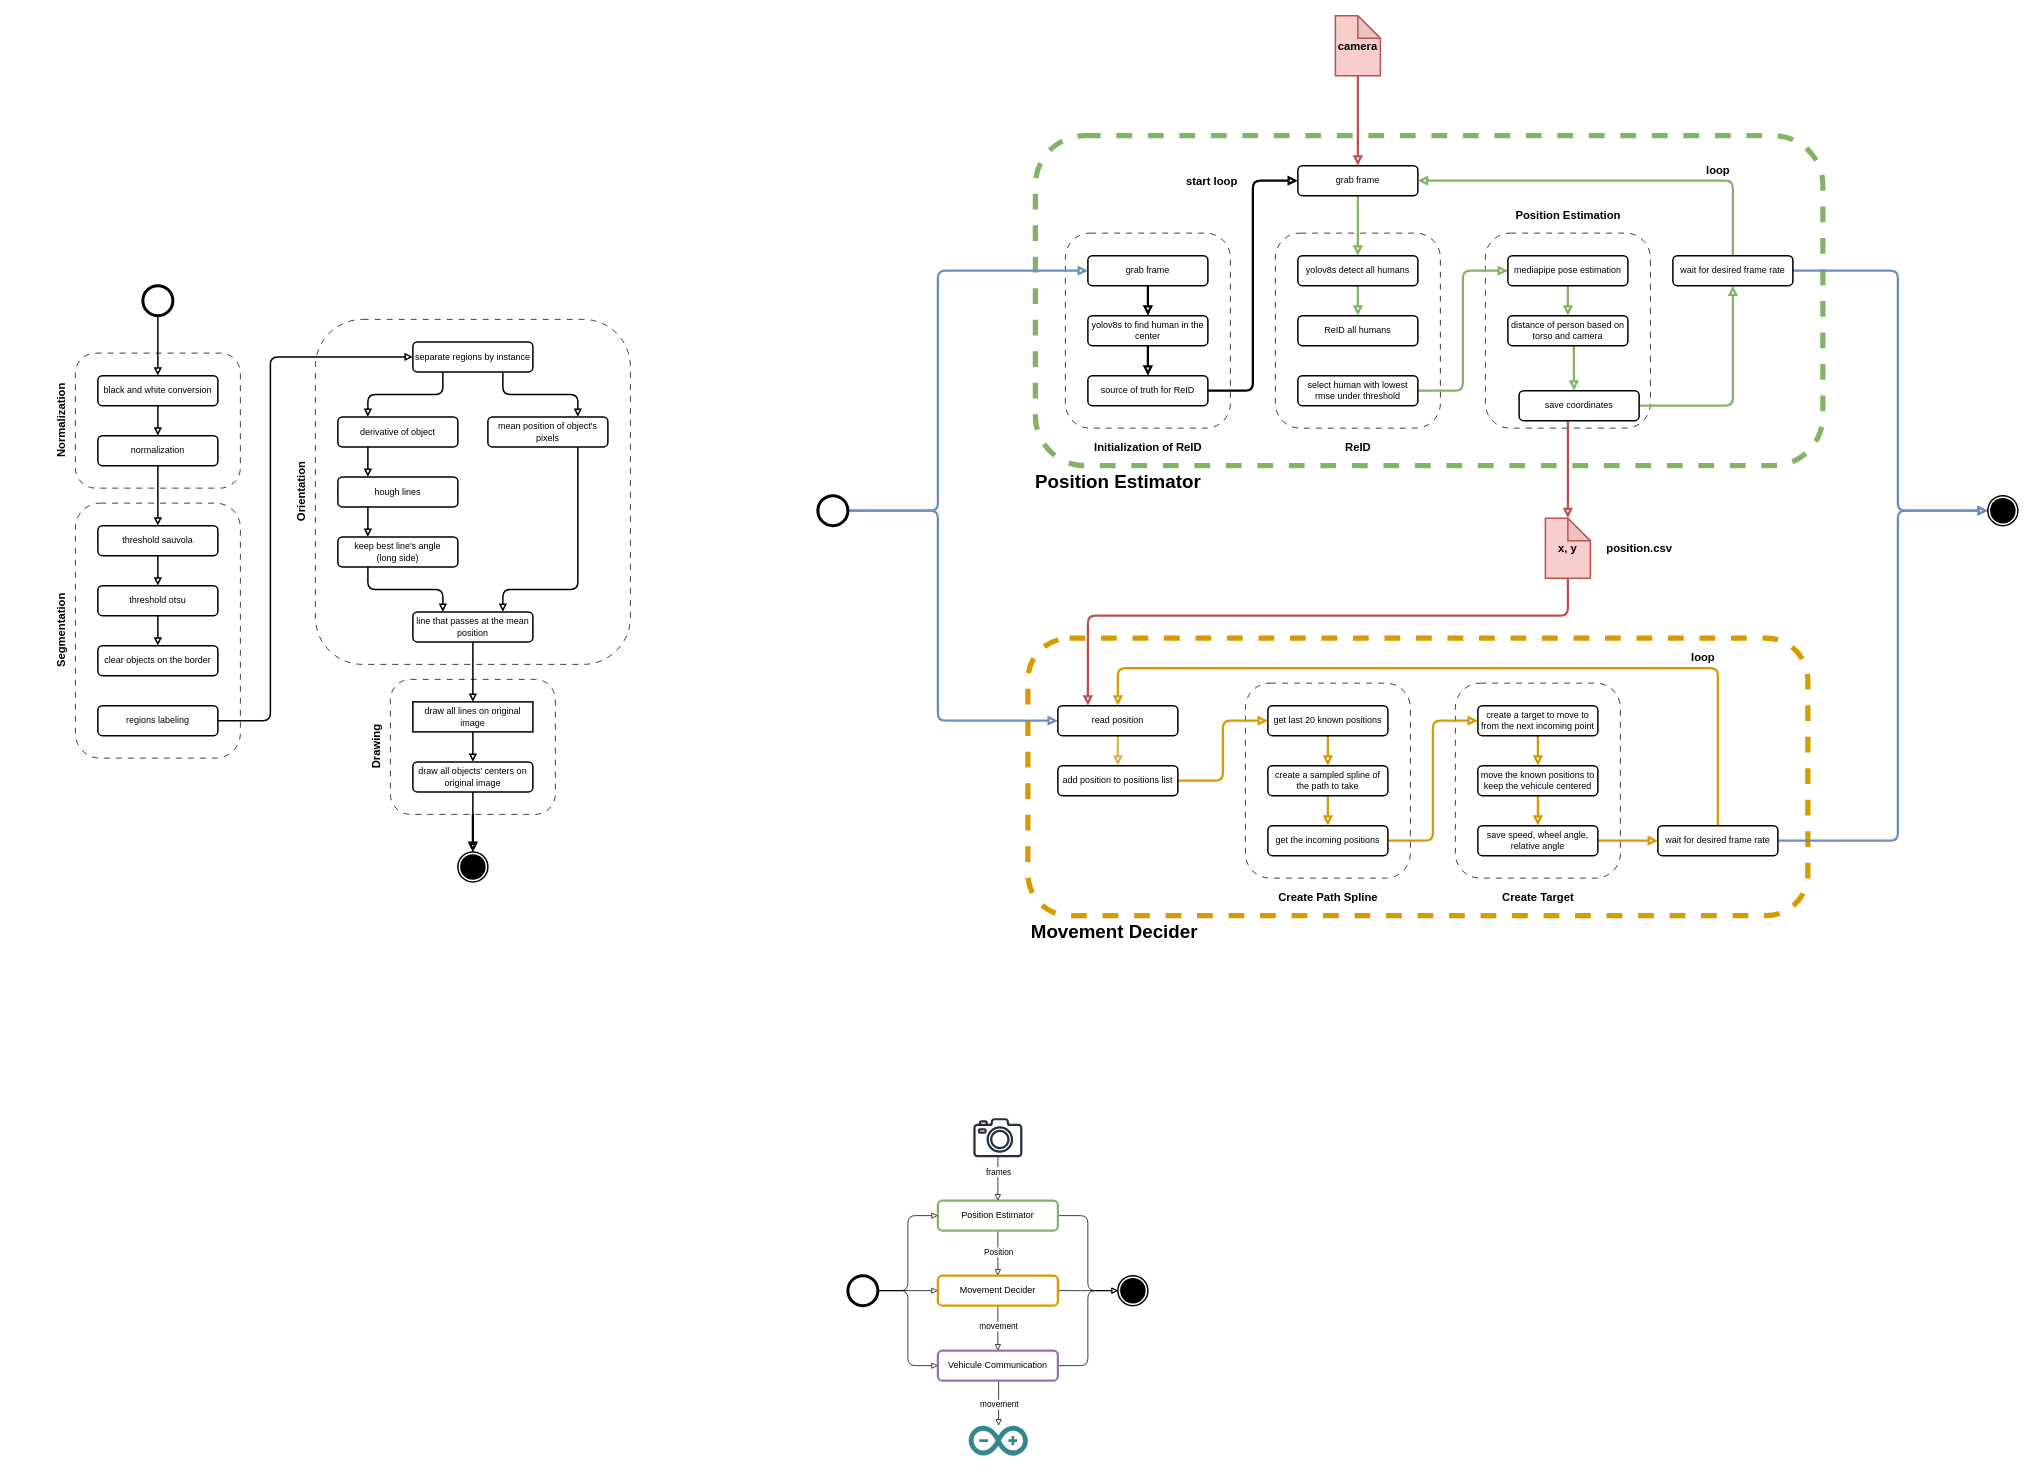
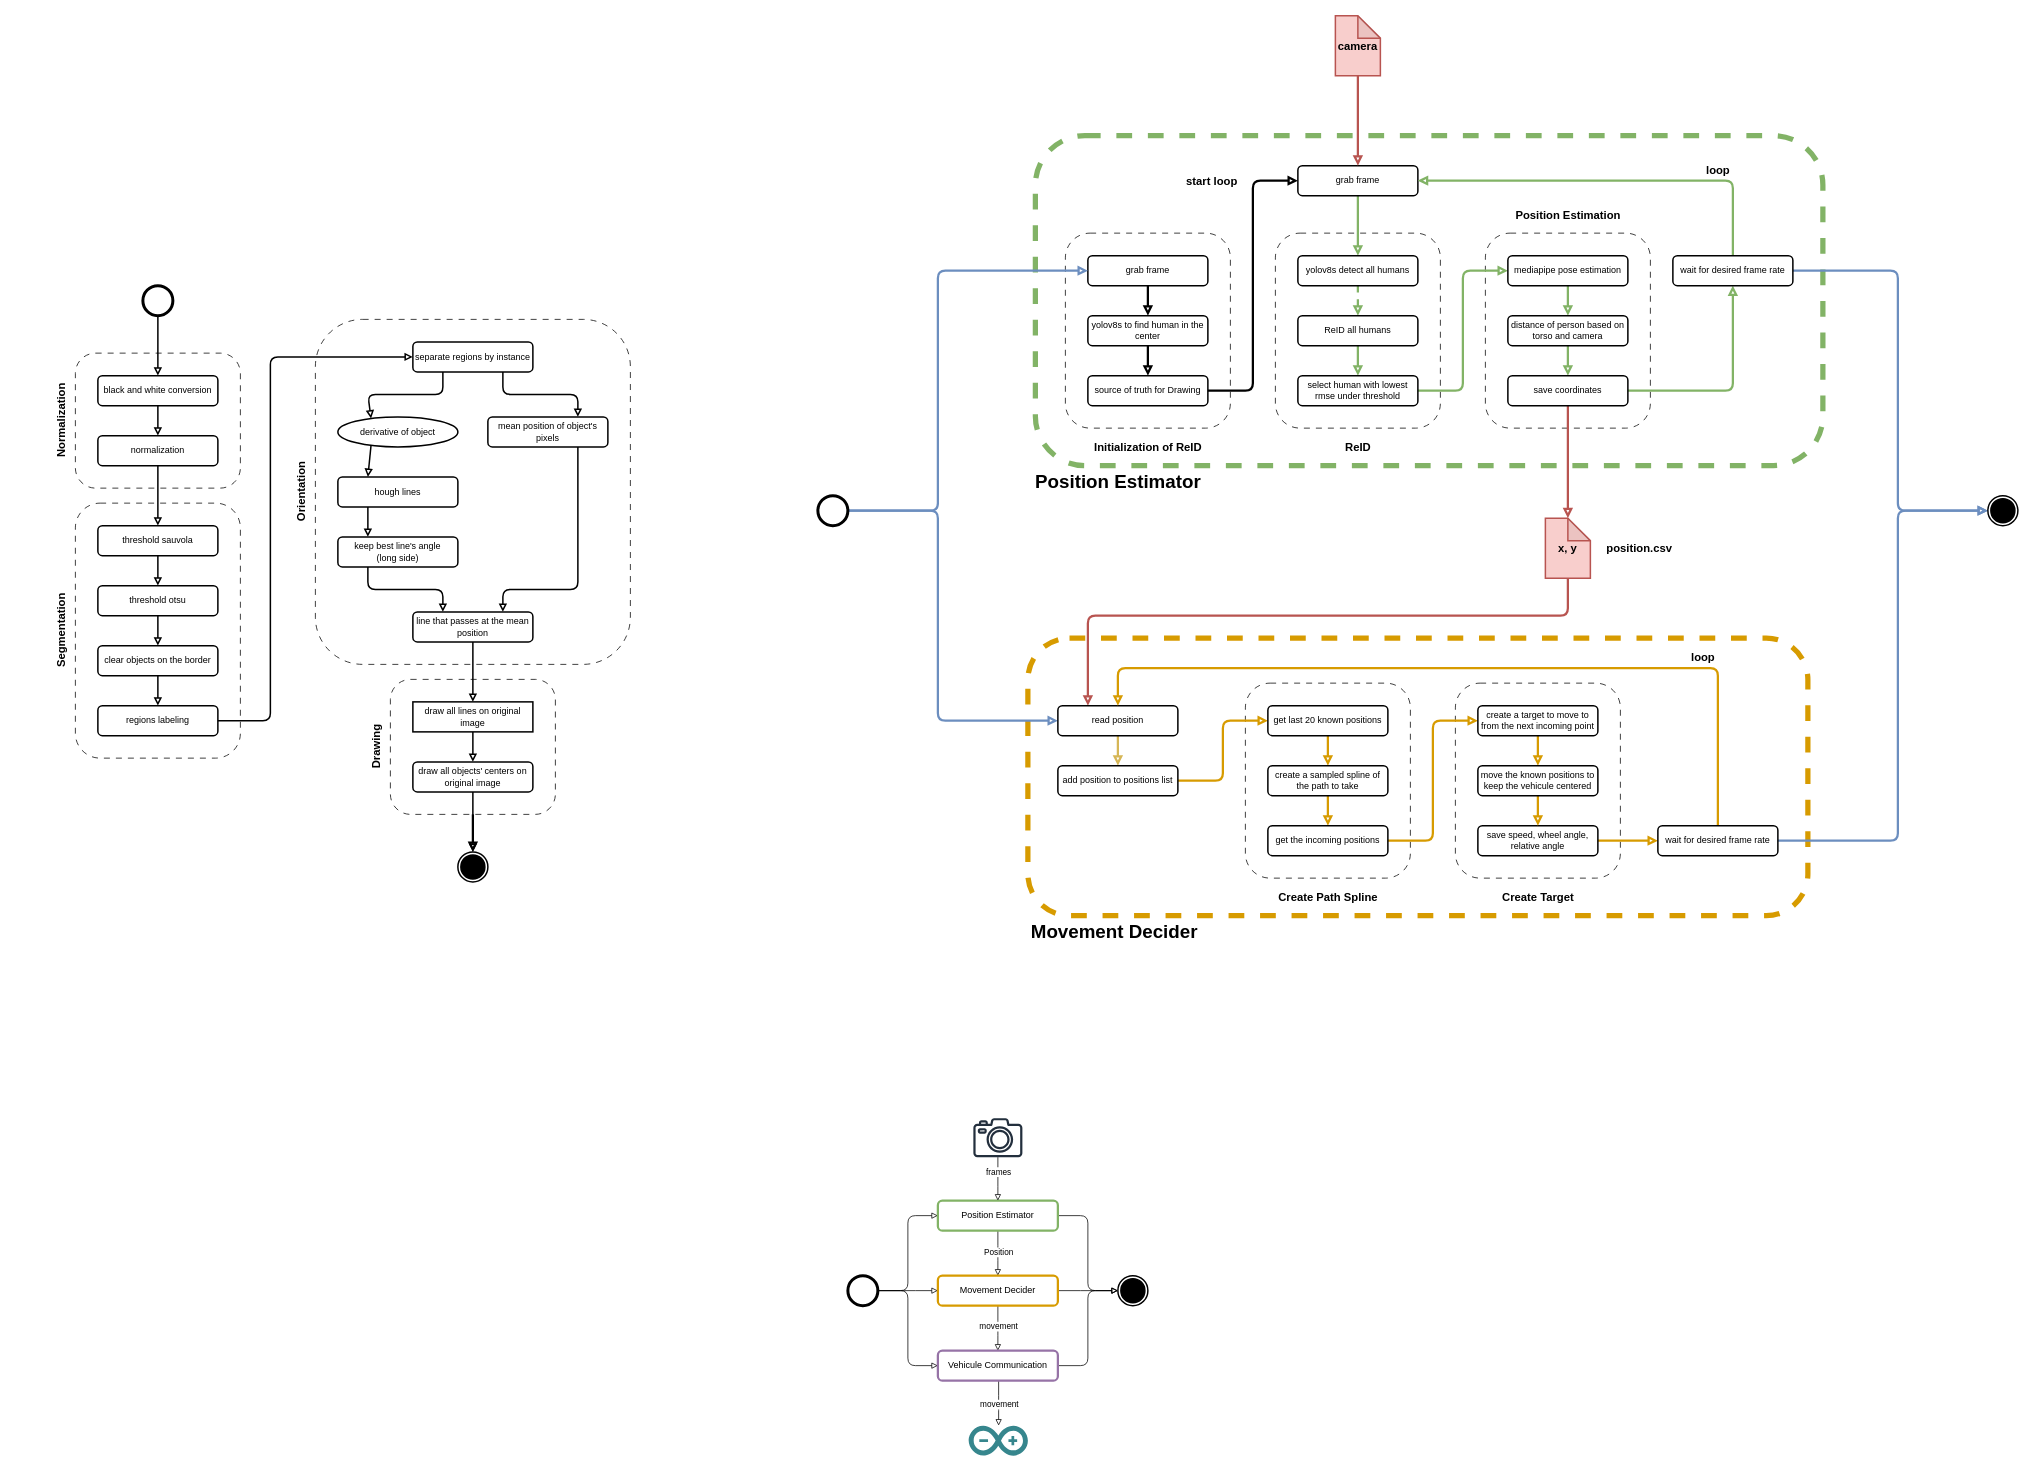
(1358, 295) -> (1358, 295)
none -> (1358, 356)
(1148, 390) -> (1148, 390)
(1579, 405) -> (1568, 390)
(398, 432) -> (398, 432)
none -> (158, 687)
